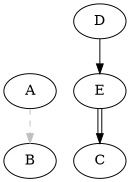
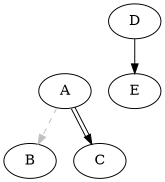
(100, 121) -> (80, 122)
